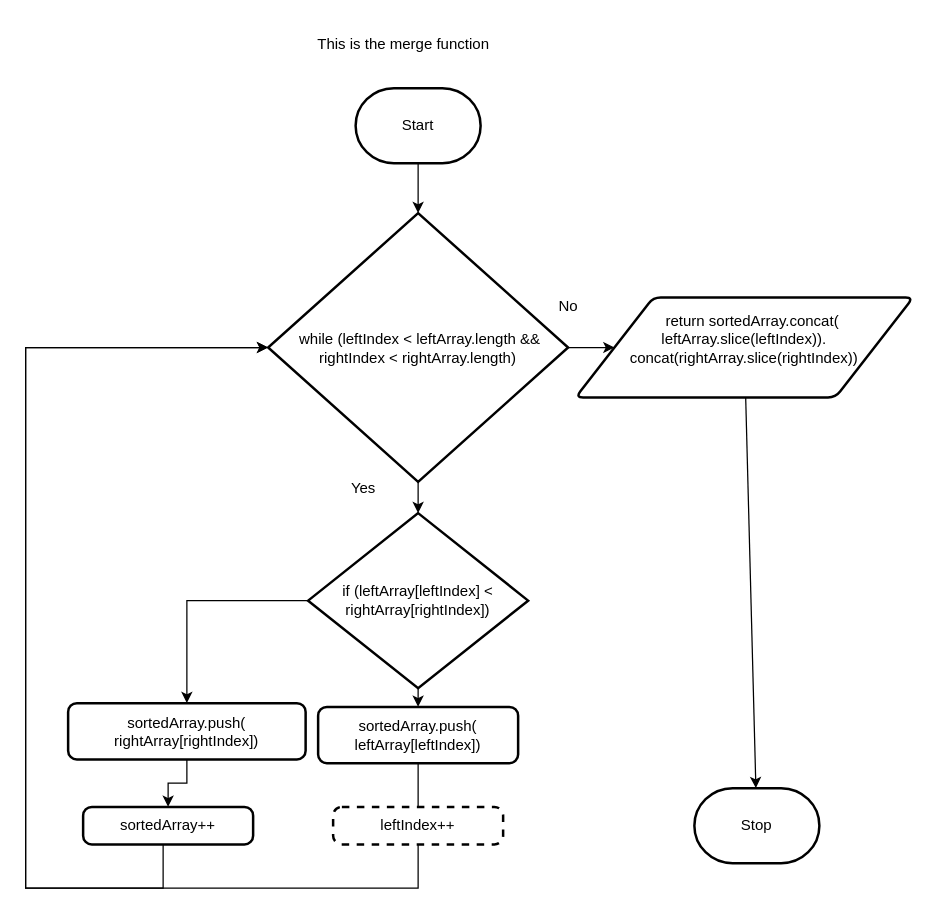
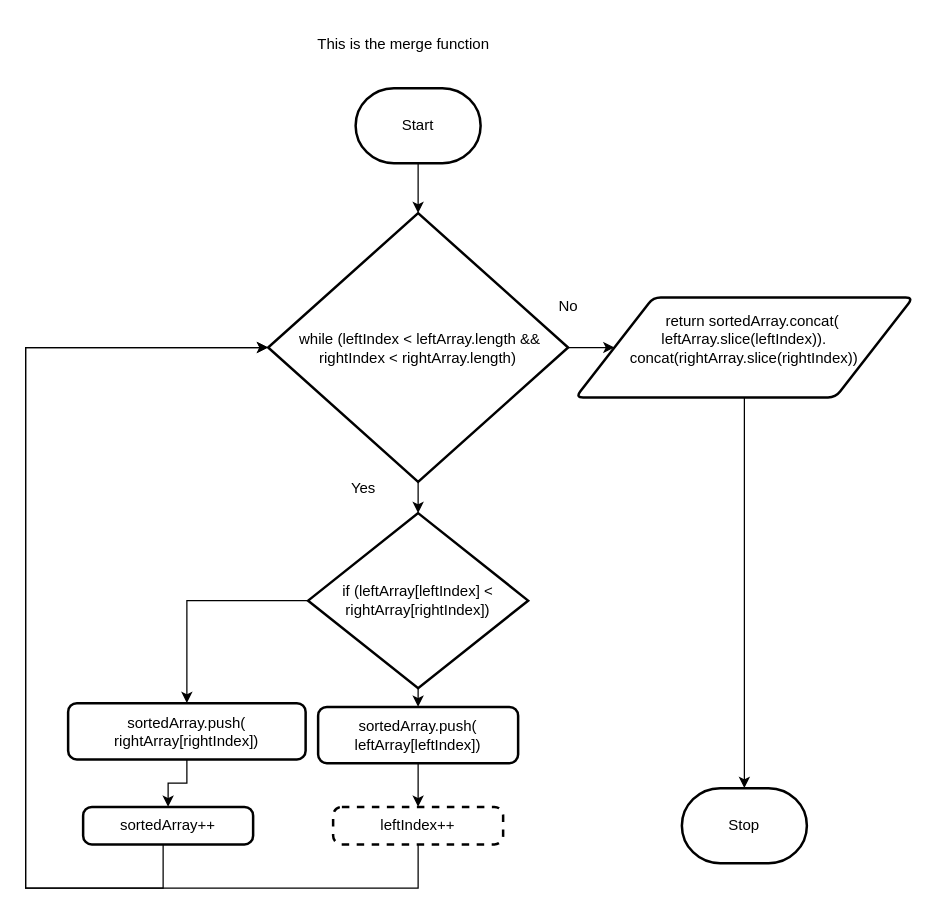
(418, 800) -> (418, 797)
(757, 826) -> (744, 826)
